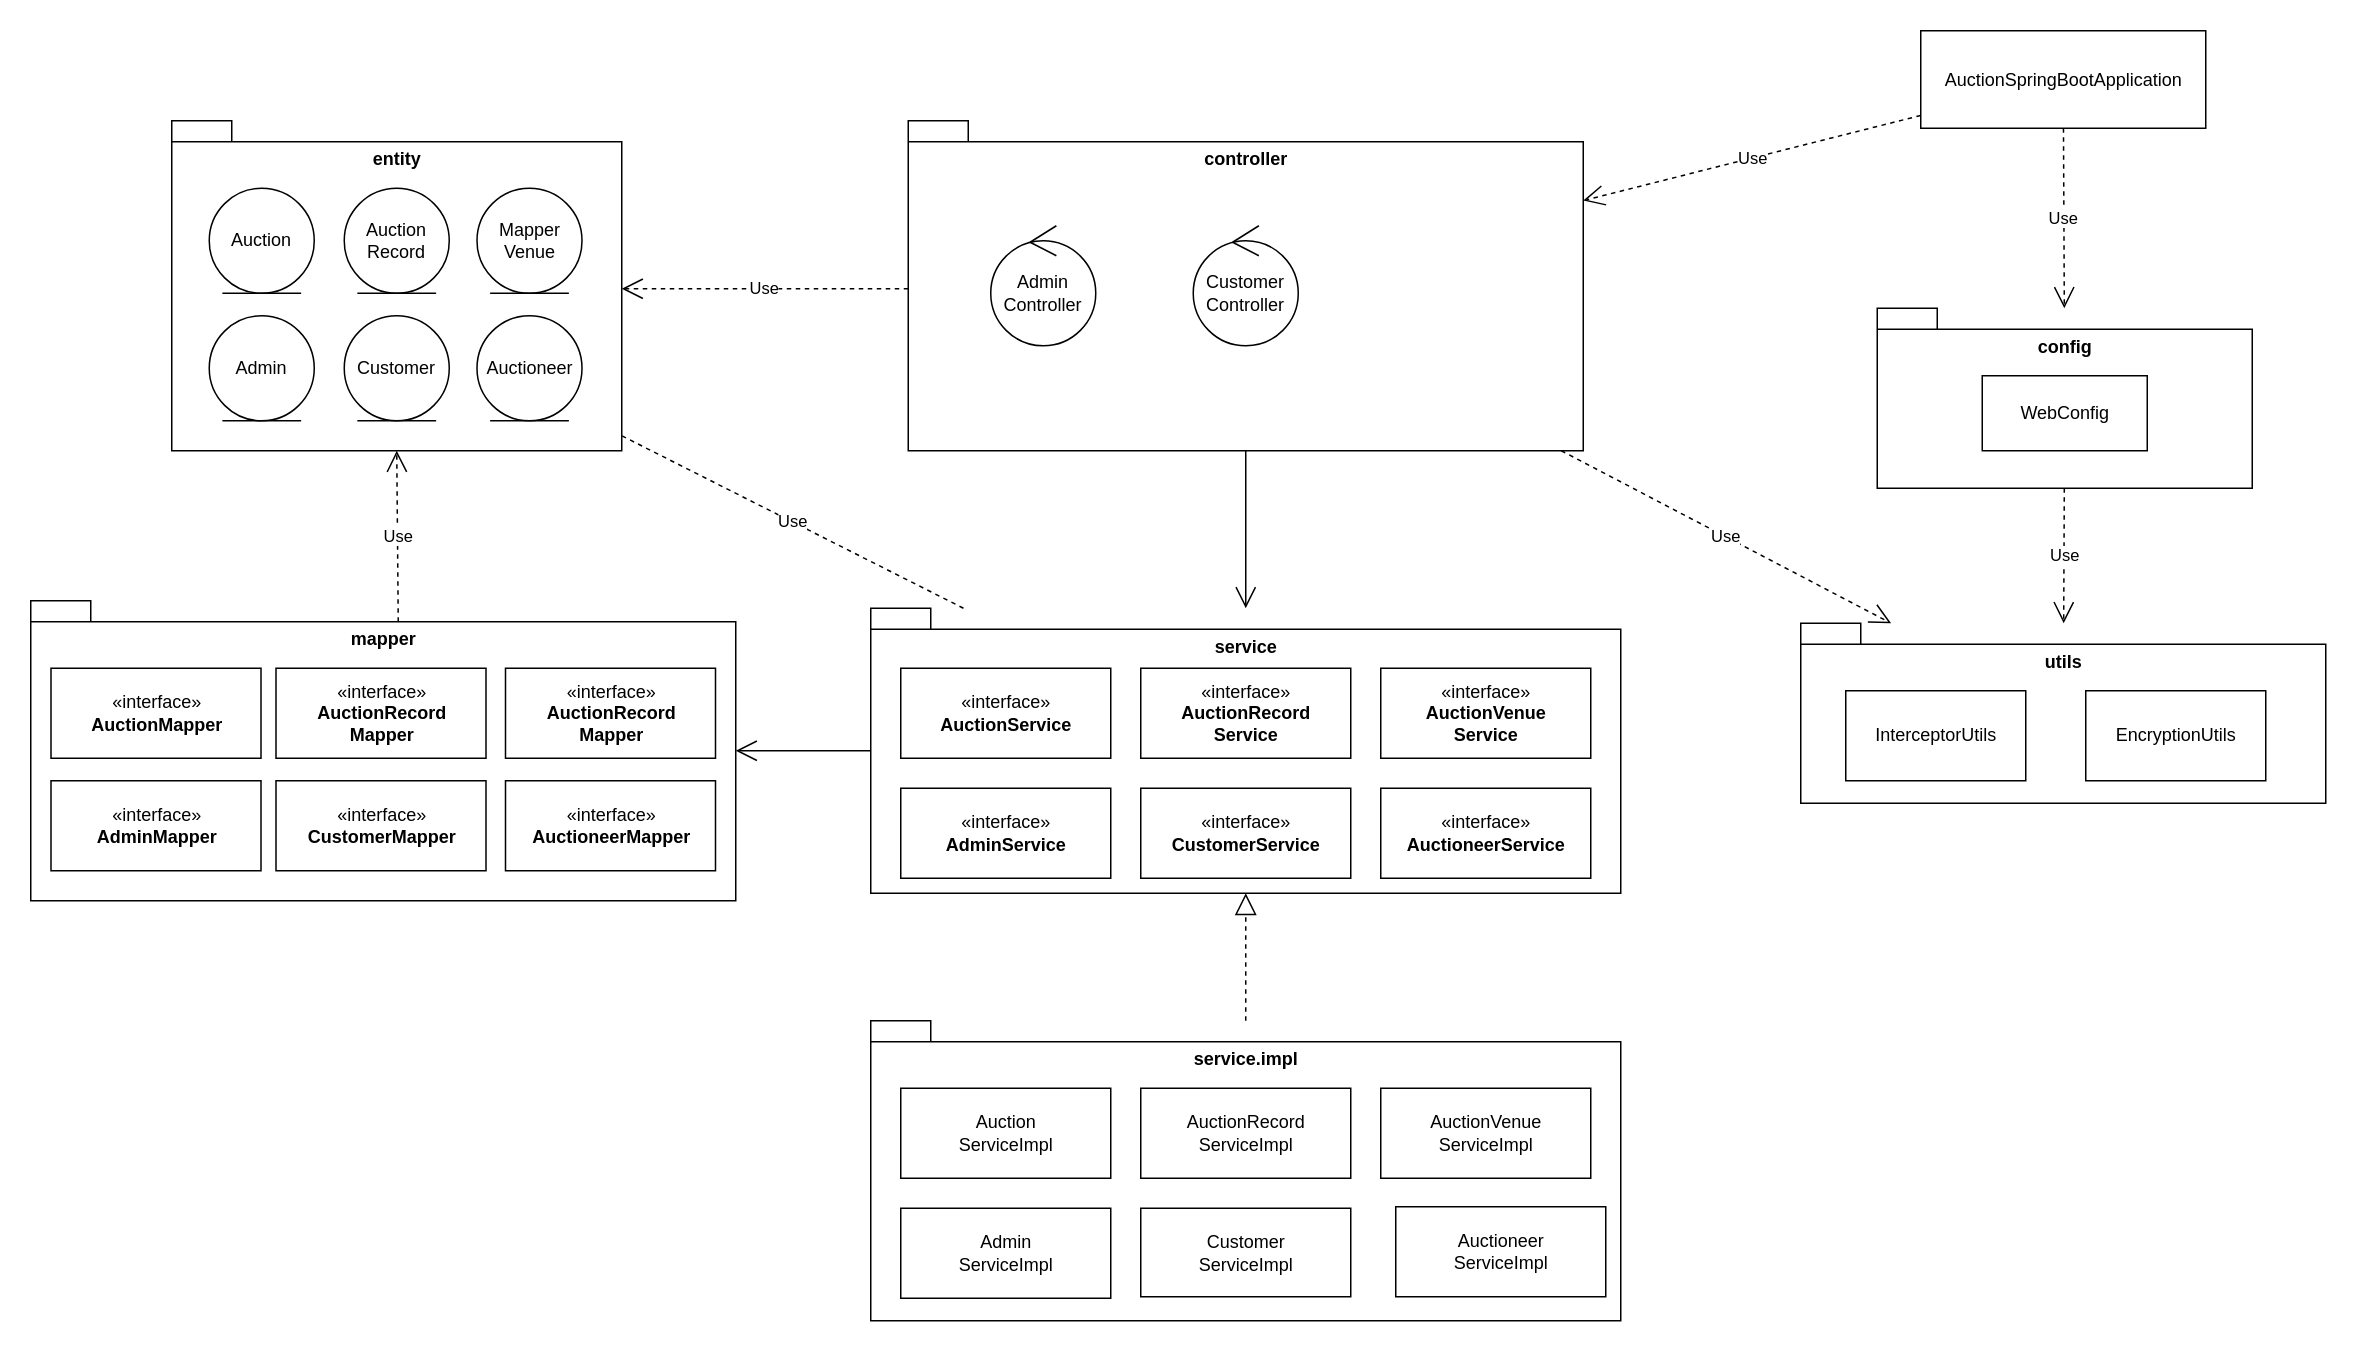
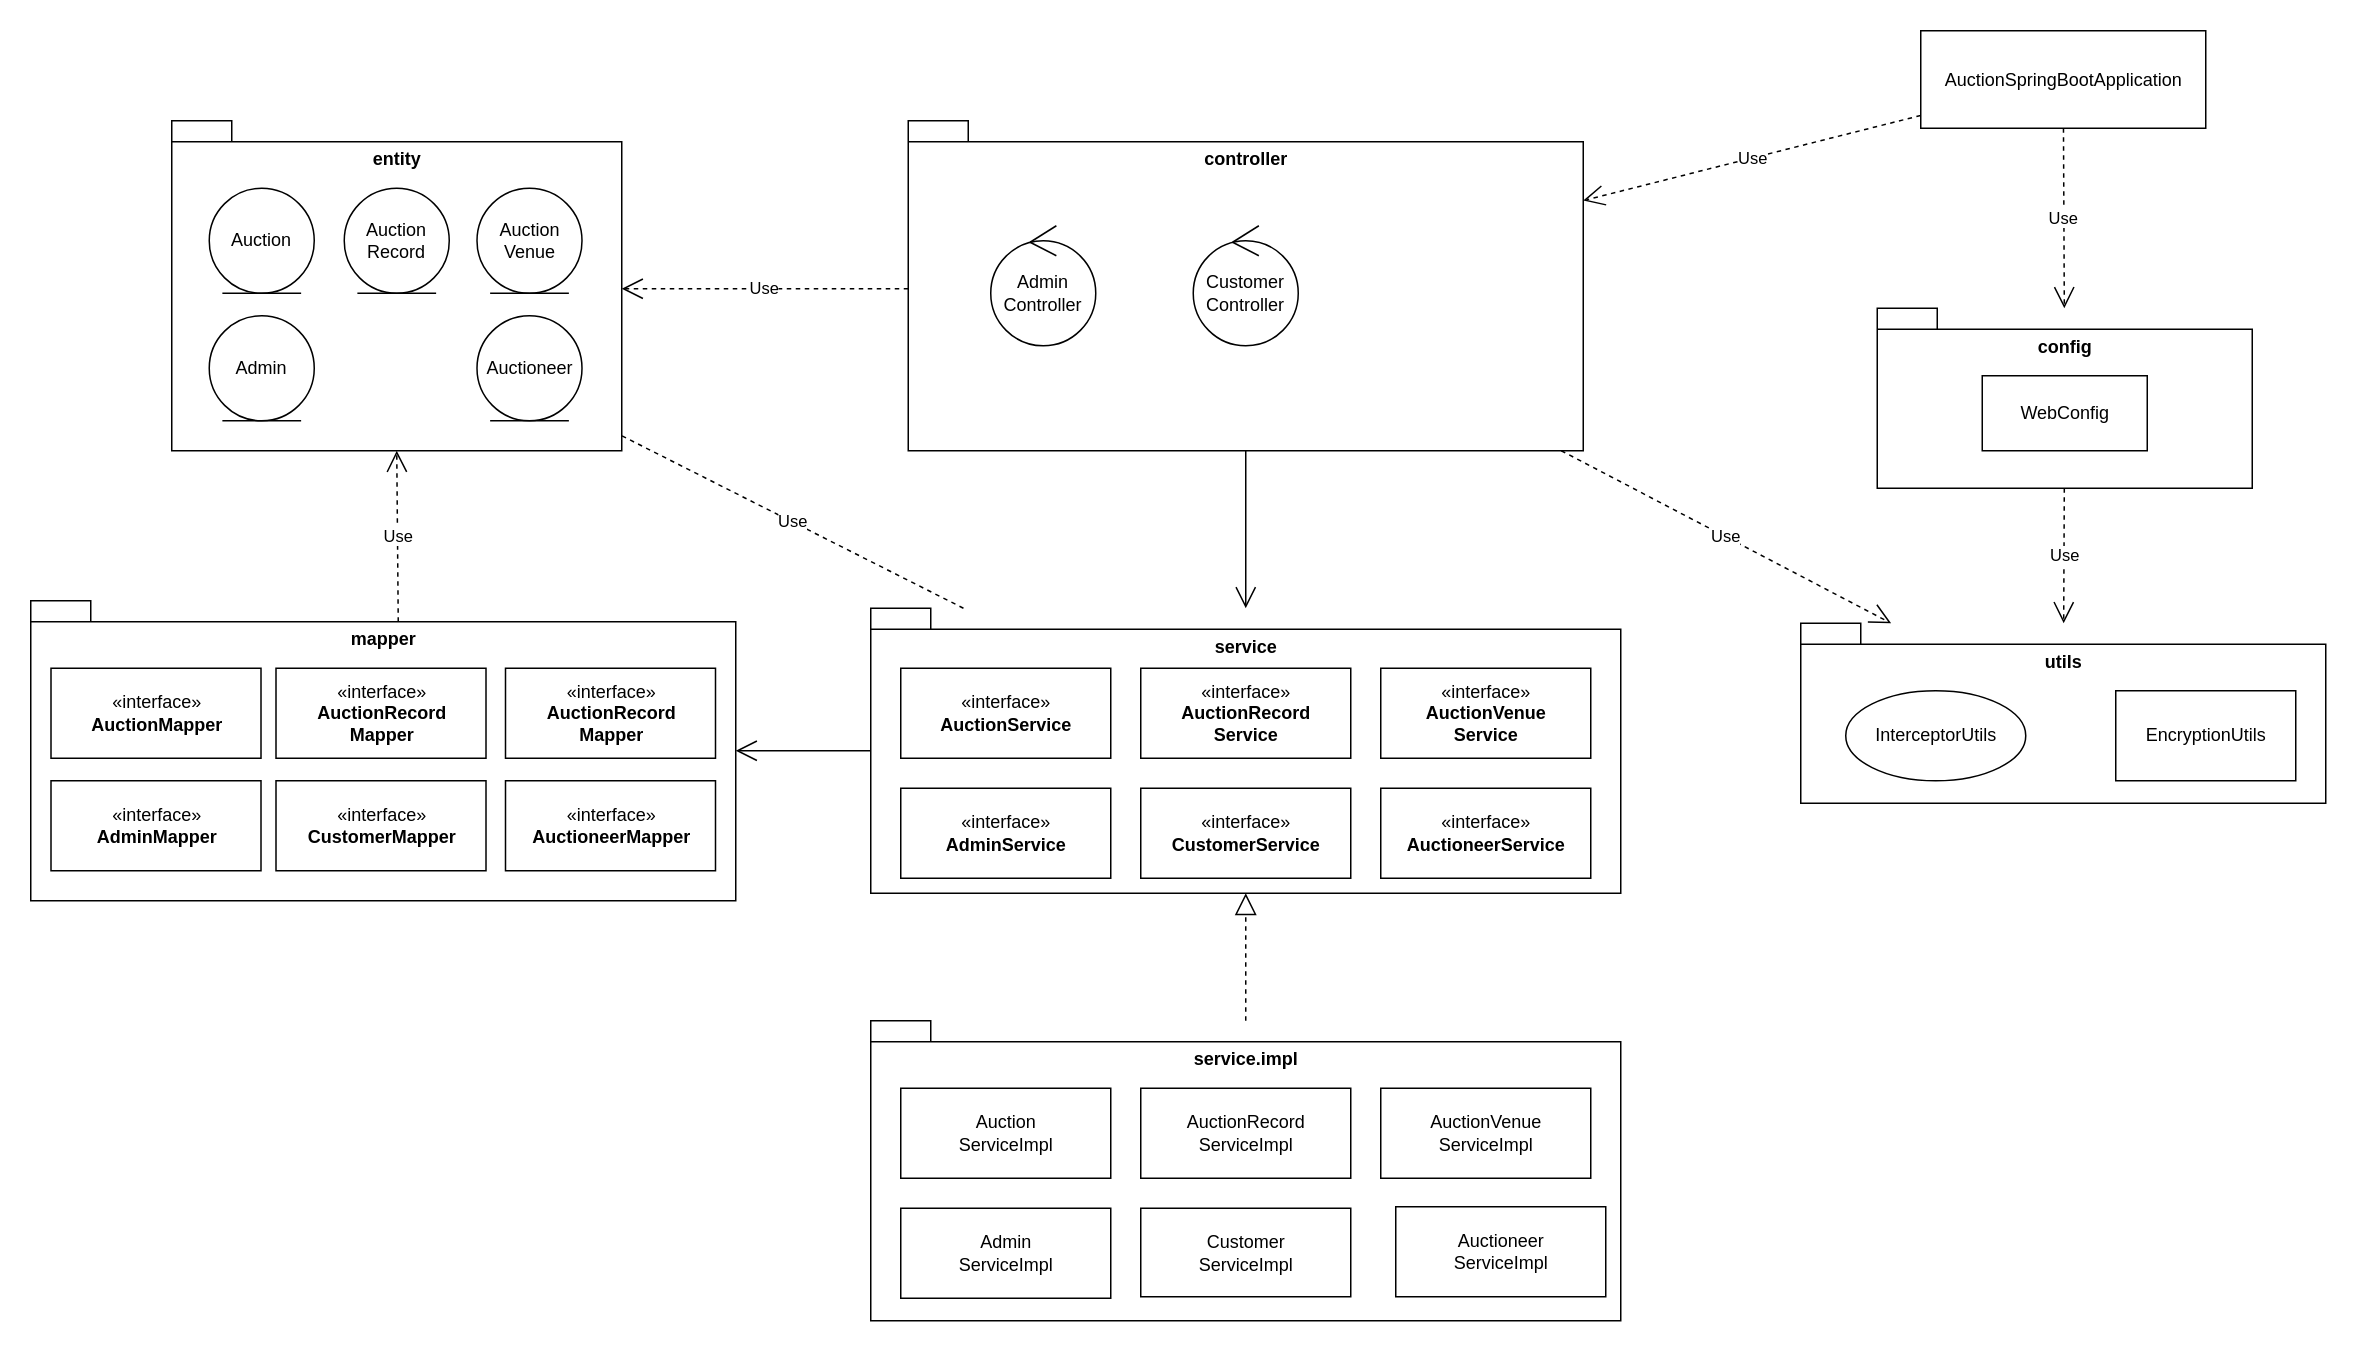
(530, 241) -> (530, 241)
(397, 368) -> none
(1936, 736) -> (1936, 736)
(2176, 736) -> (2206, 736)
